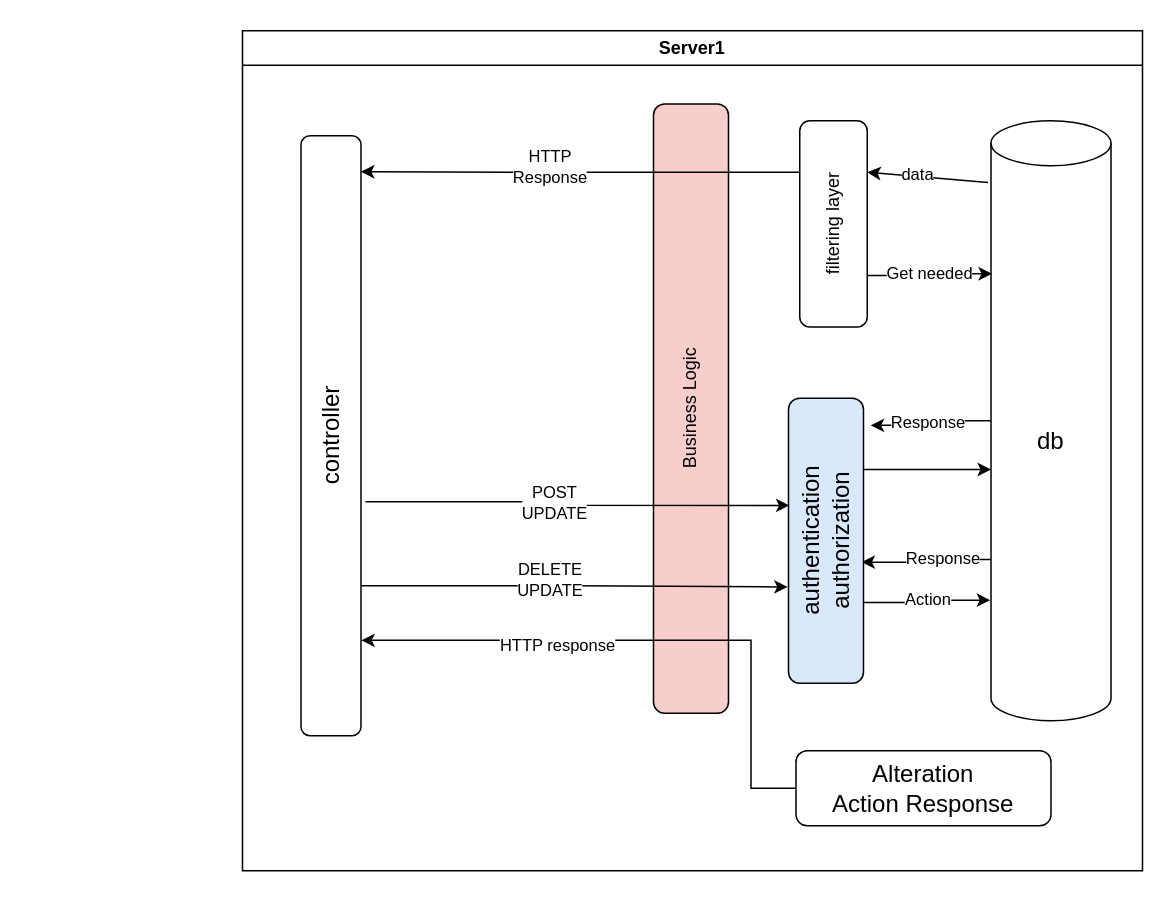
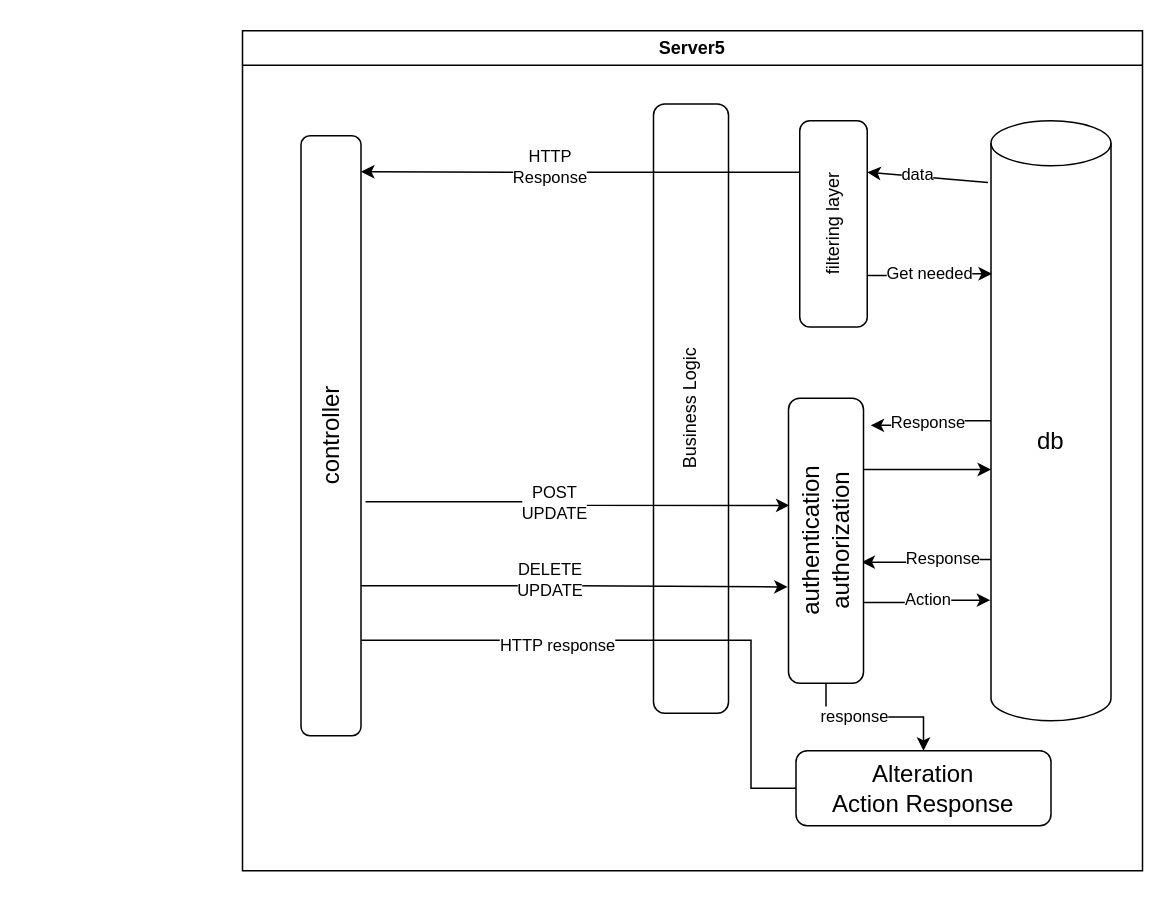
(692, 49) -> (692, 49)
(691, 409) -> (691, 409)
(826, 541) -> (826, 541)
(373, 640) -> (368, 640)
none -> (870, 717)
